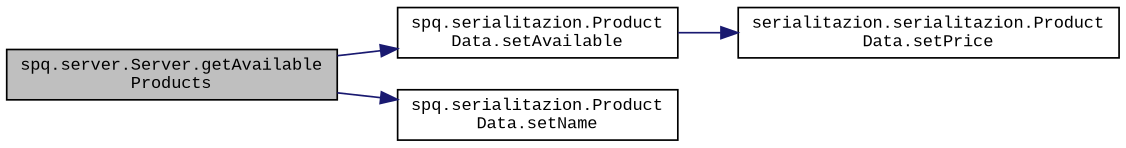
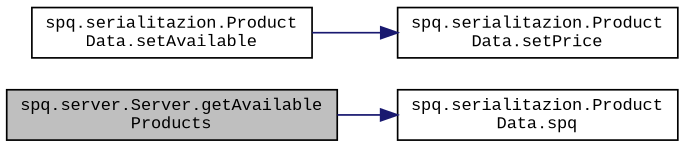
(929, 33) -> (538, 33)
(359, 53) -> none
(538, 115) -> (538, 115)
